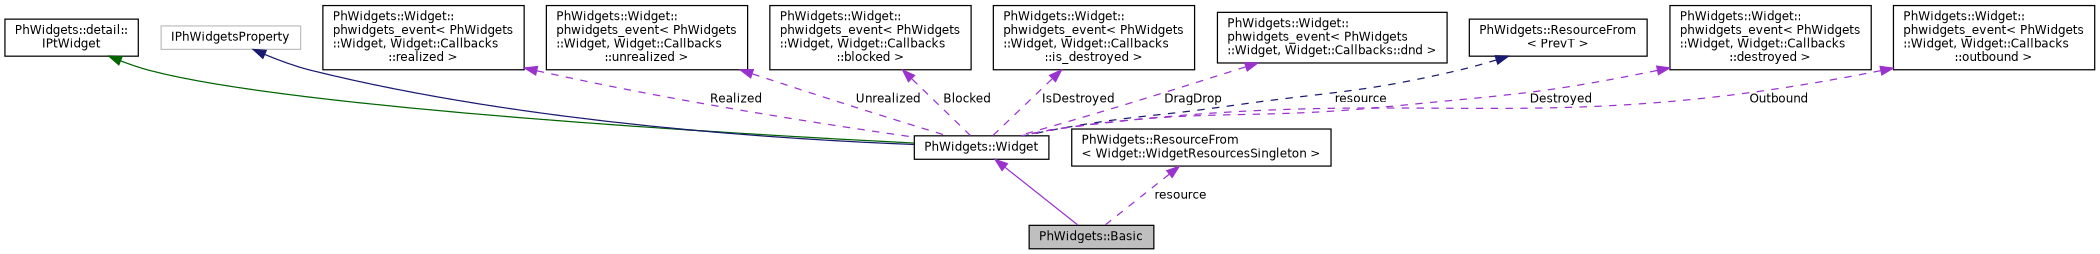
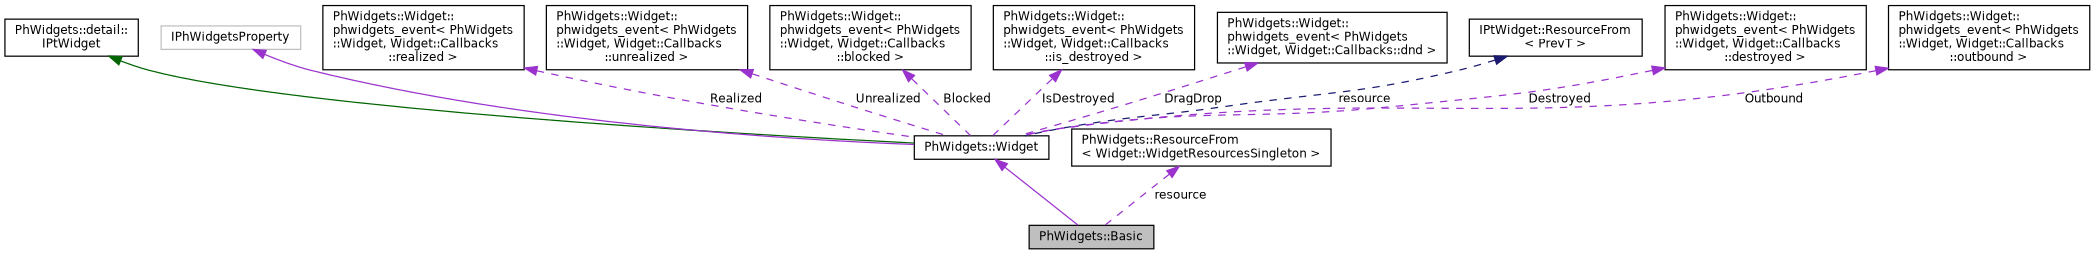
(1558, 38) -> (1556, 38)
(521, 110) -> (521, 110)
